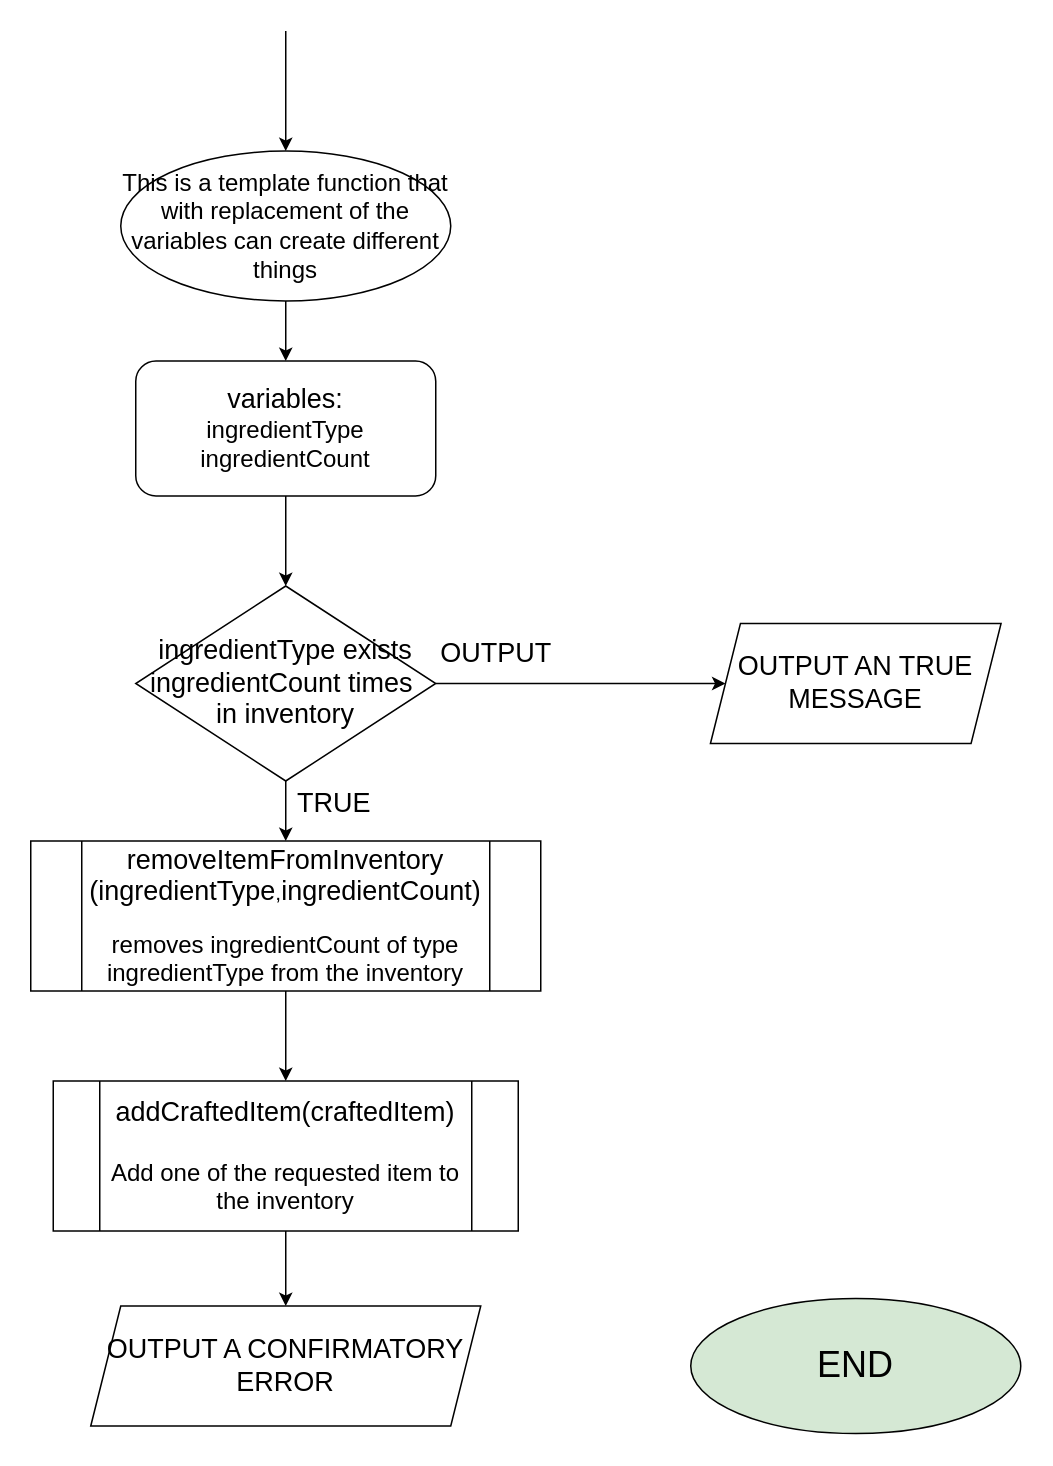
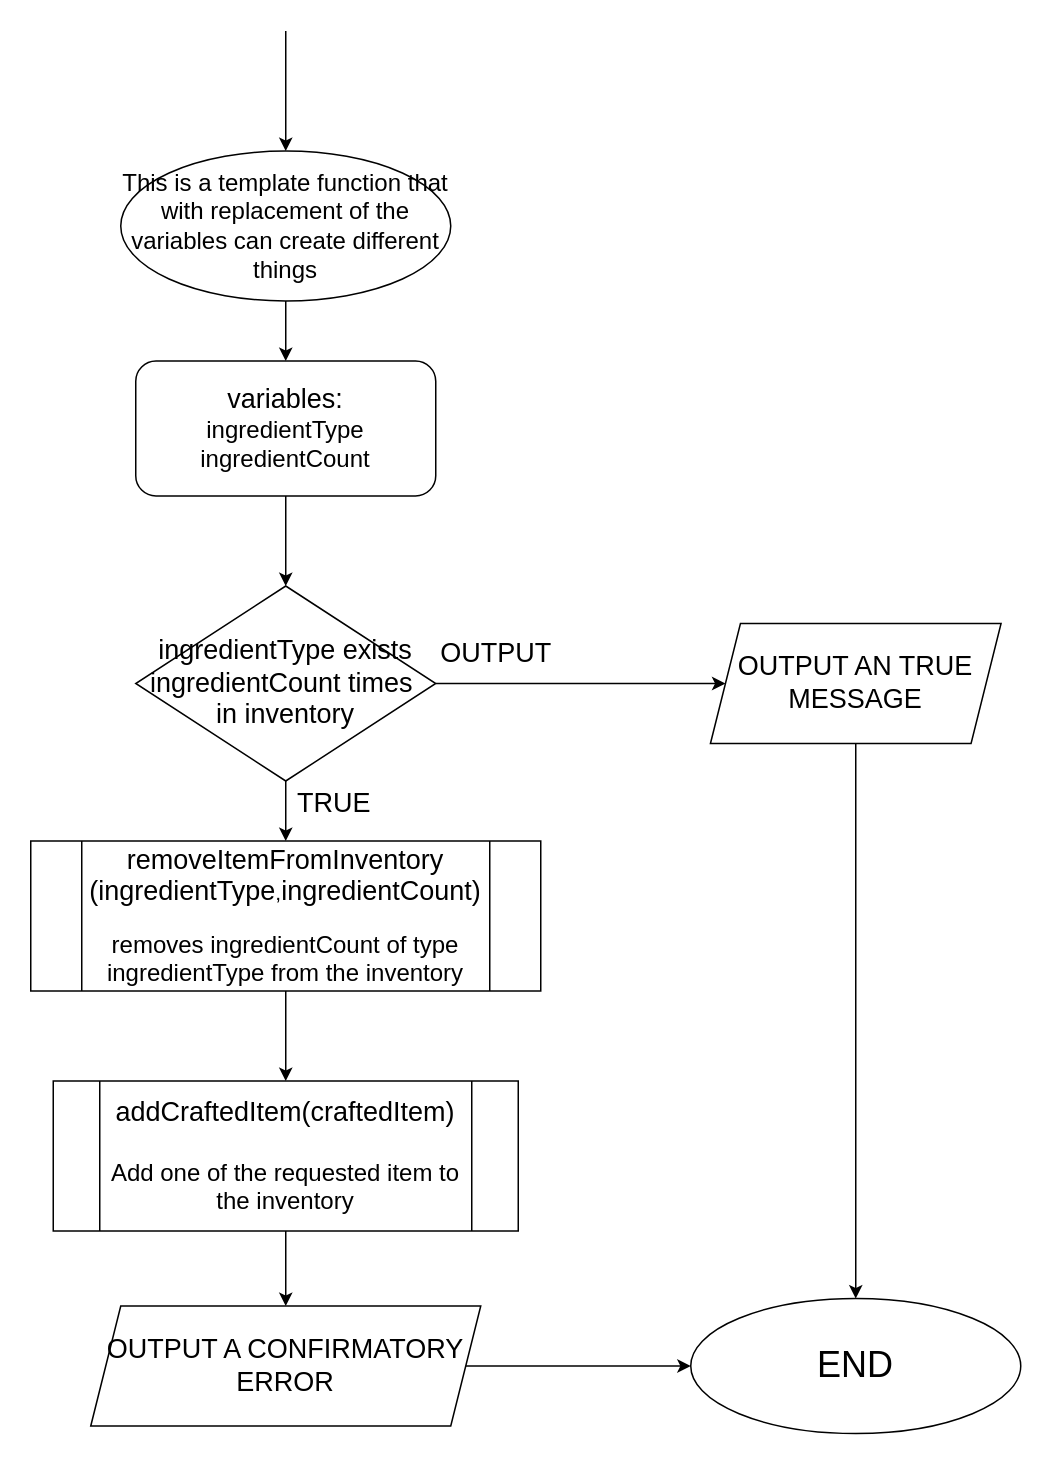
none -> (856, 1015)
none -> (573, 1366)
(856, 1366) -> (856, 1366)
